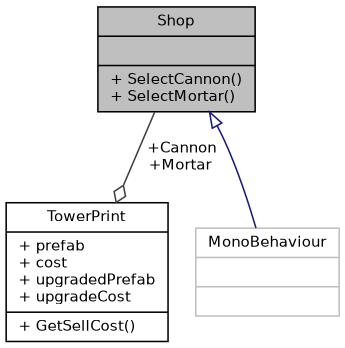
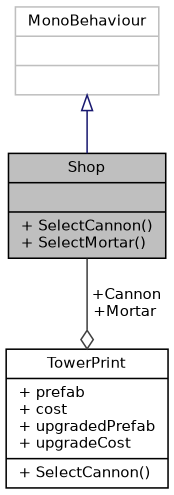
(239, 176) -> (87, 132)
(77, 326) -> (85, 473)
